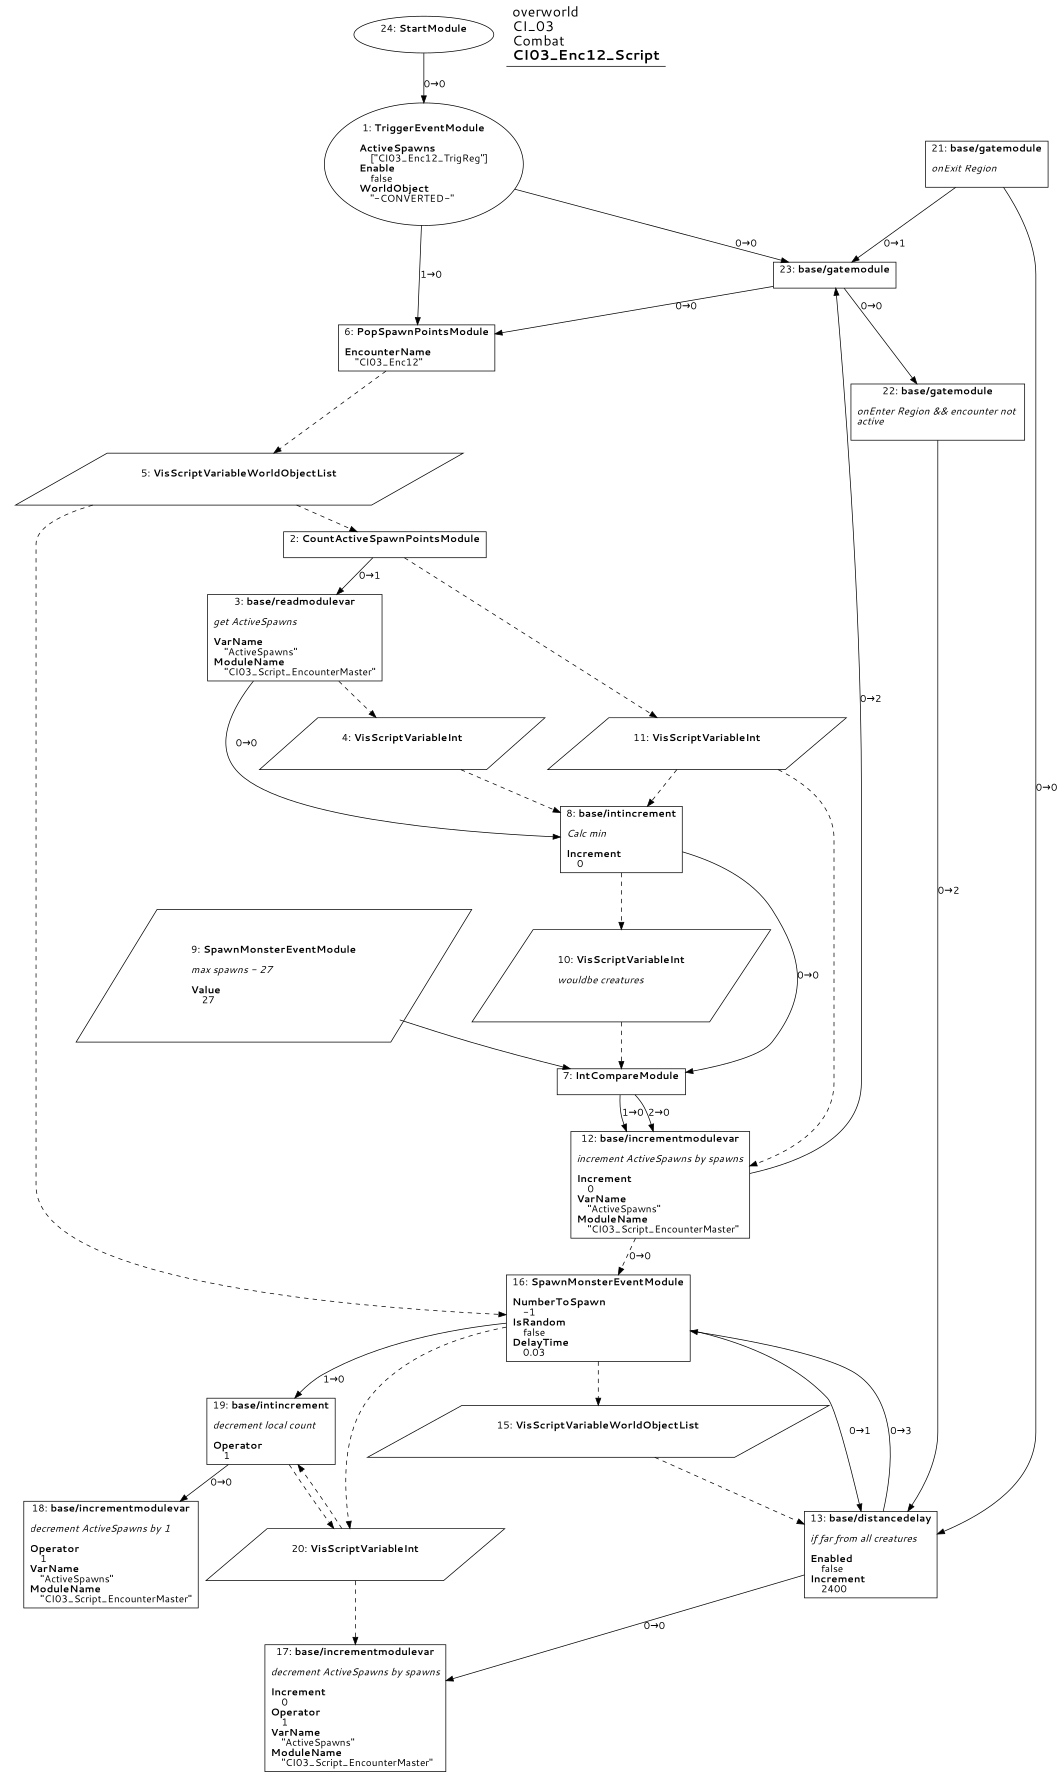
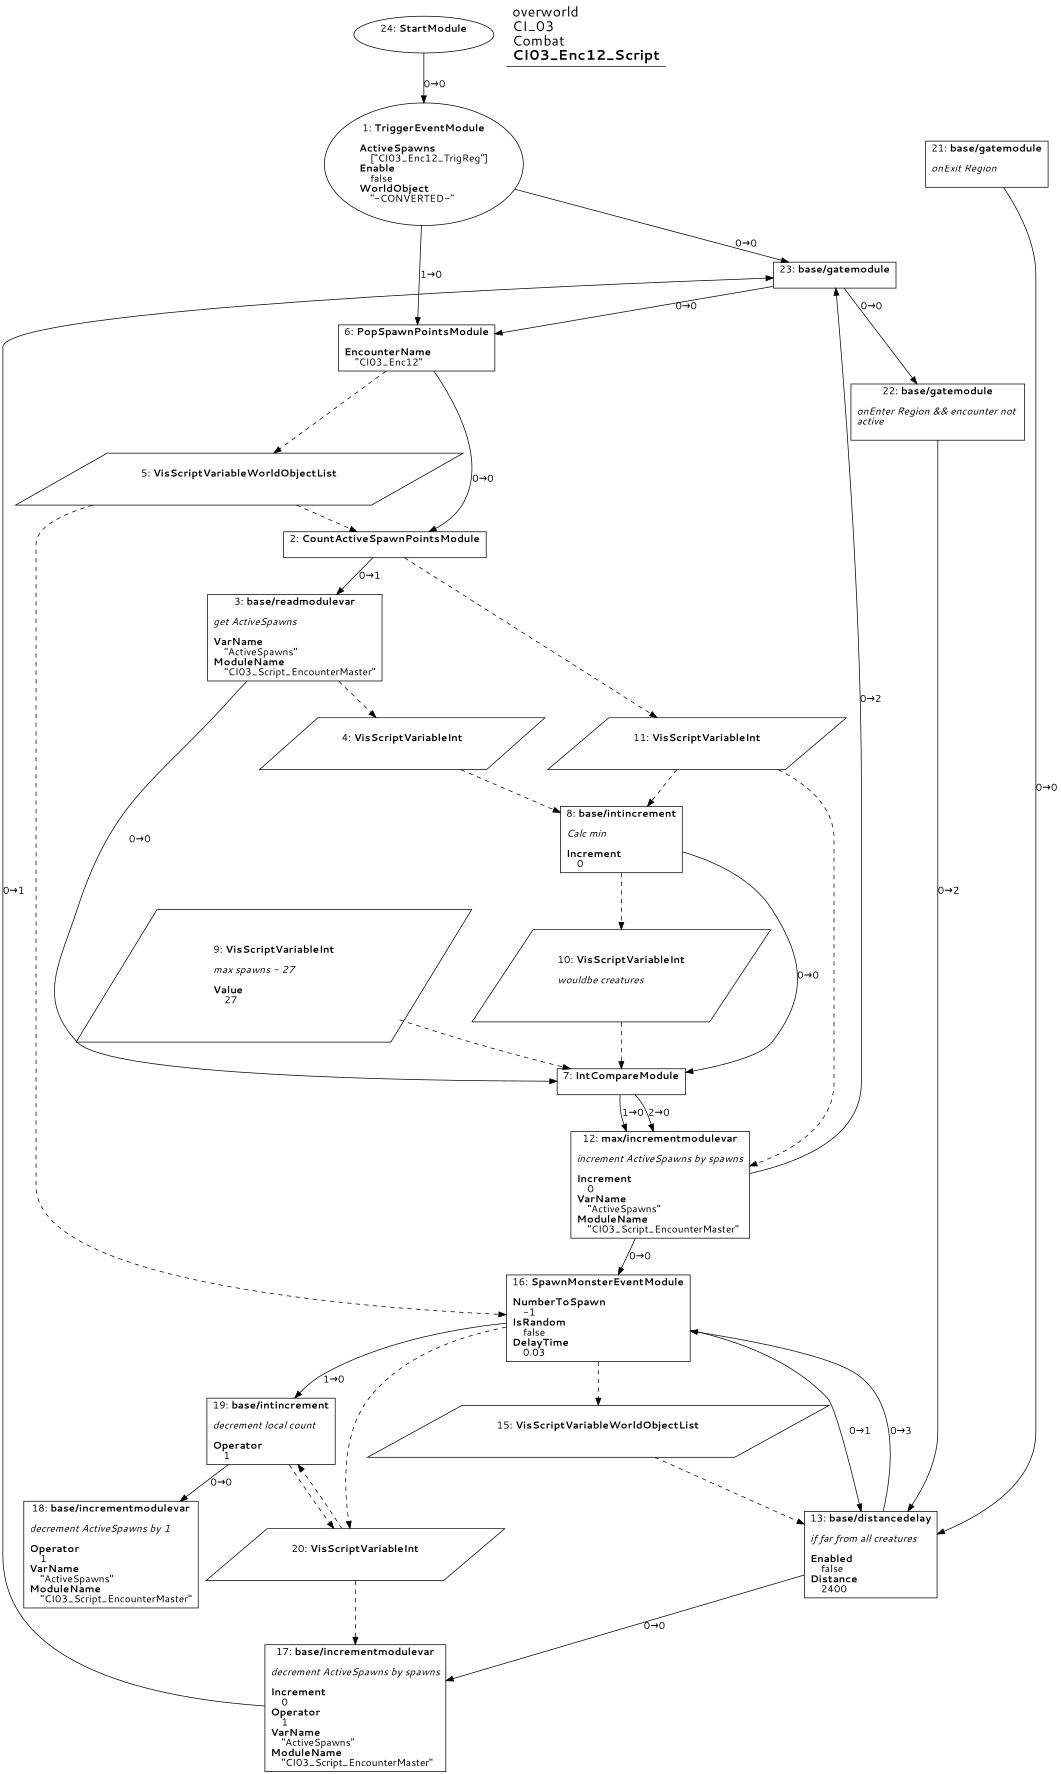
(907, 223) -> (3, 732)
none -> (471, 453)
(341, 813) -> (98, 1052)
(280, 950) -> (280, 950)
(481, 1045) -> (481, 1045)
(670, 1139) -> (670, 1139)
(628, 1253) -> (628, 1253)
(838, 1579) -> (834, 1579)
